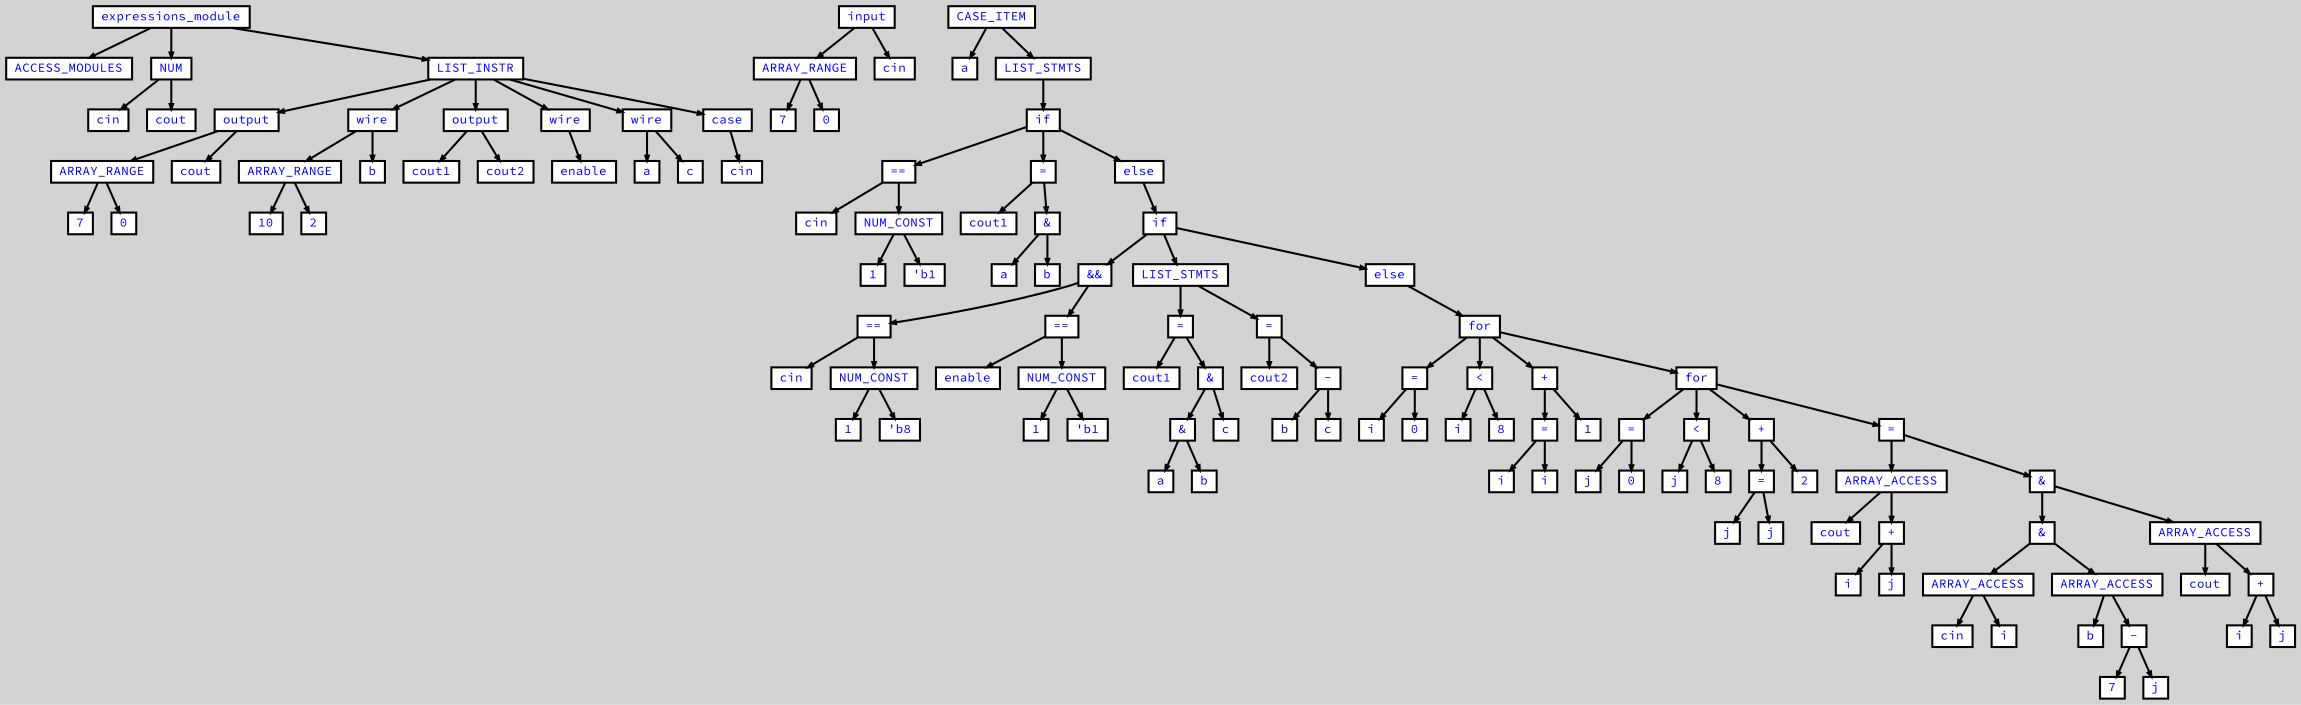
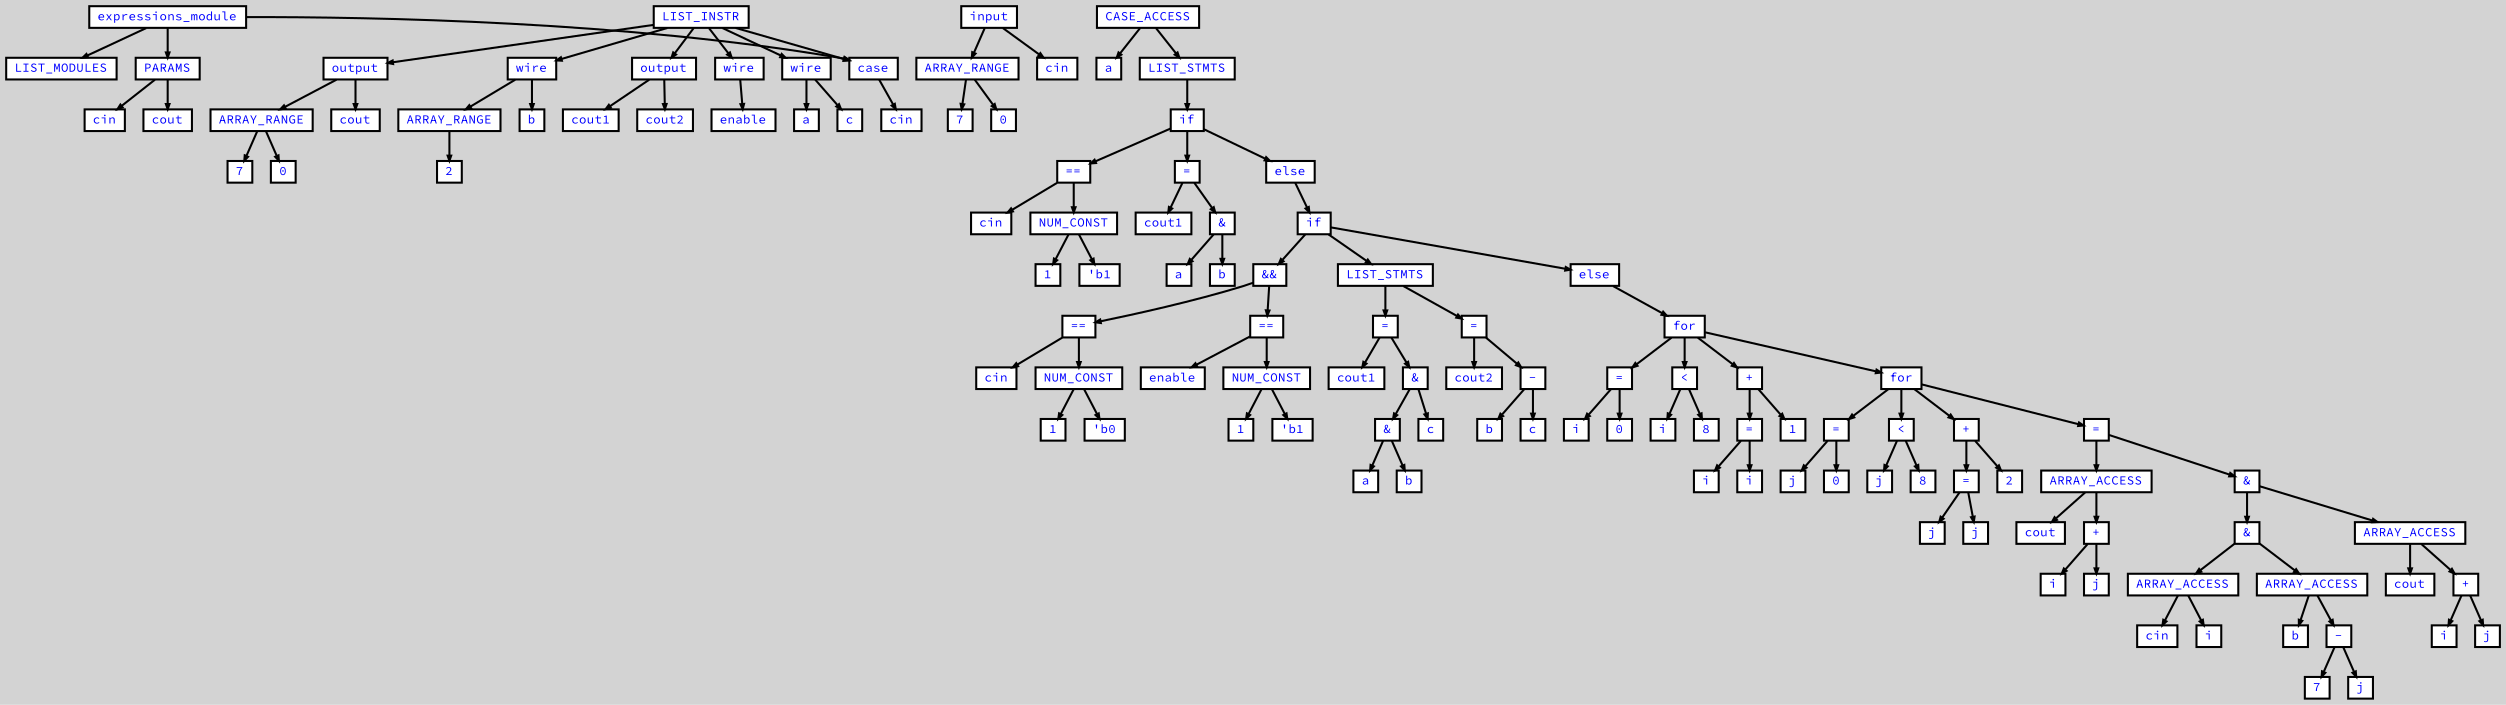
(992, 17) -> (1148, 17)
(327, 43) -> (546, 26)
(69, 69) -> (61, 69)
(171, 69) -> (168, 69)
(266, 223) -> none
(900, 430) -> (1105, 430)
